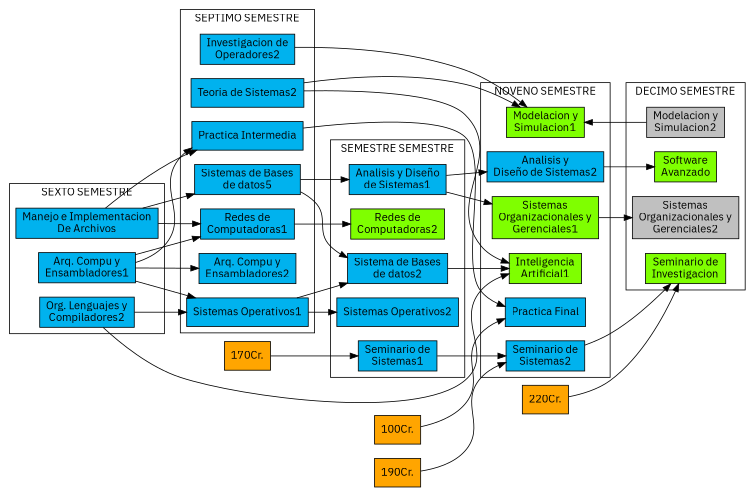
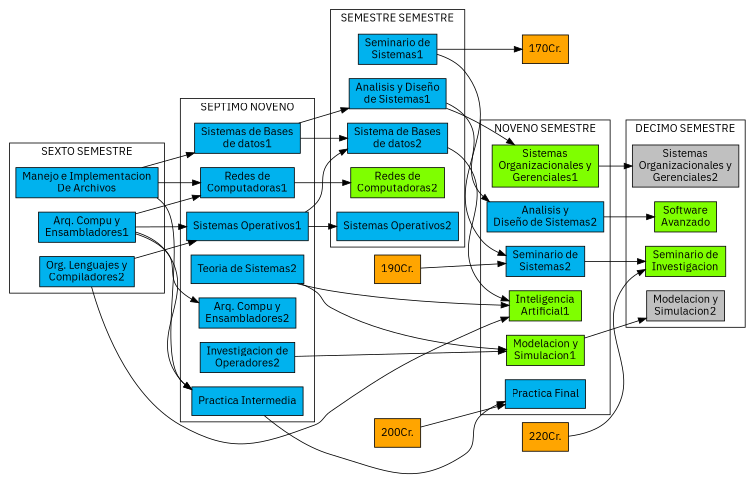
(247, 19) -> (247, 108)
(620, 122) -> (605, 332)
(247, 180) -> (247, 138)
(310, 356) -> (476, 49)
(398, 430) -> (398, 433)
